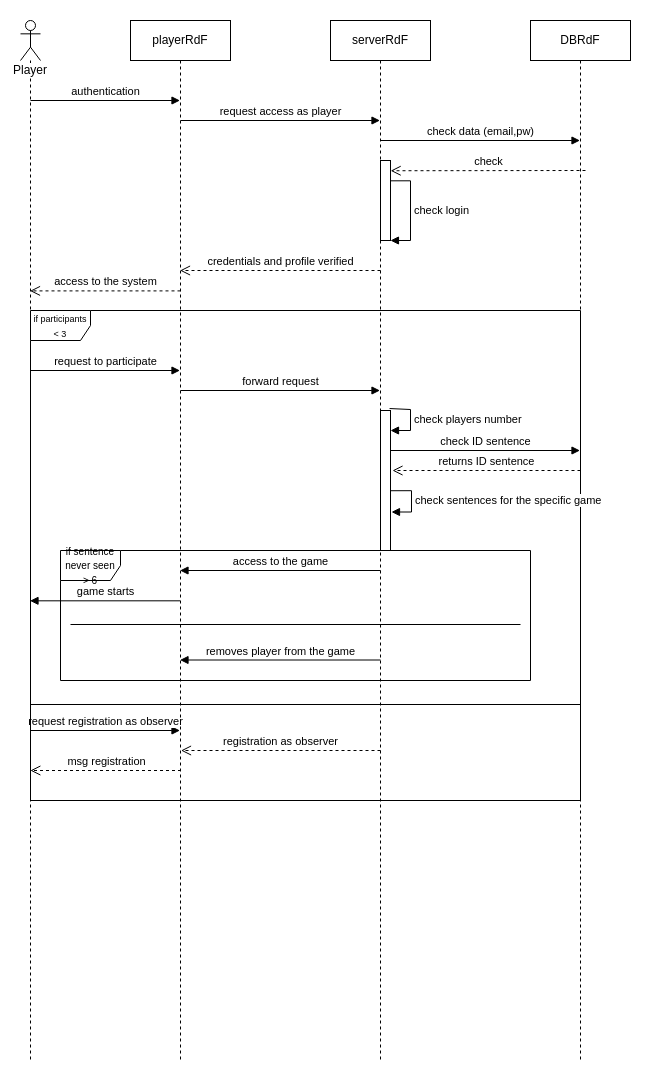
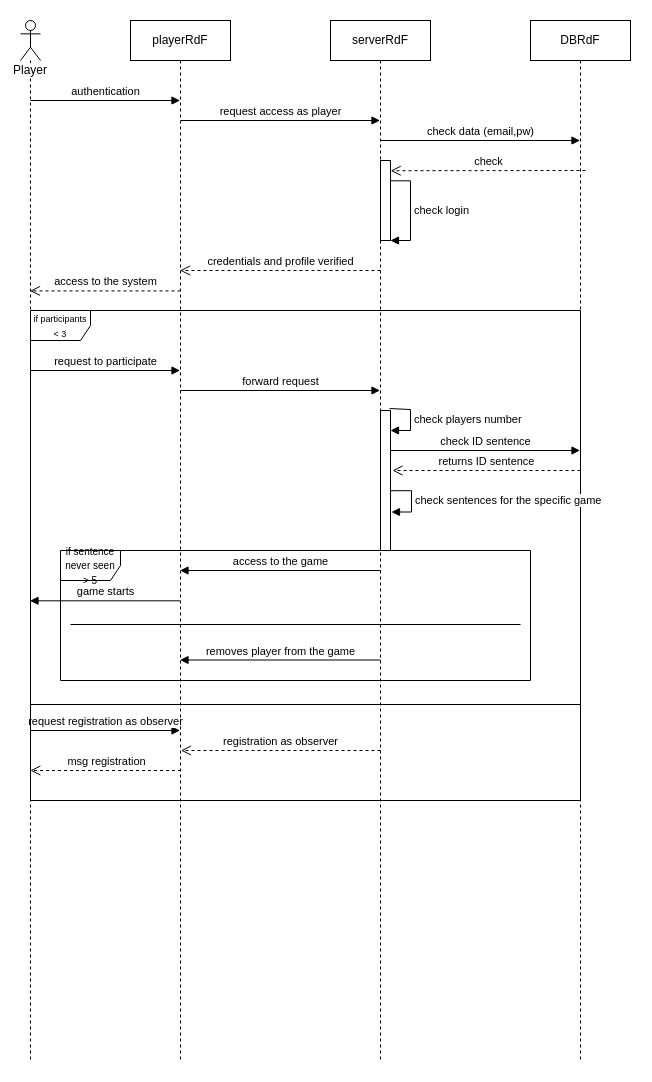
(91, 566) -> (91, 566)
